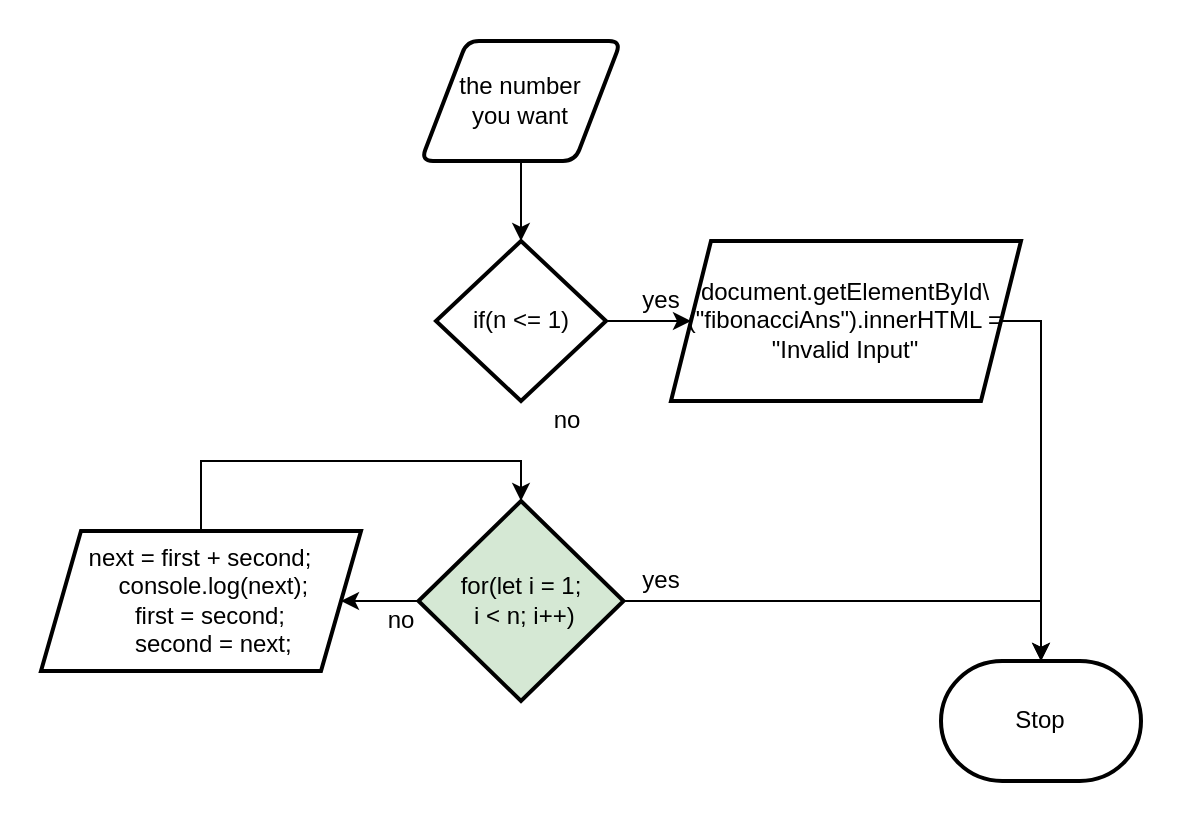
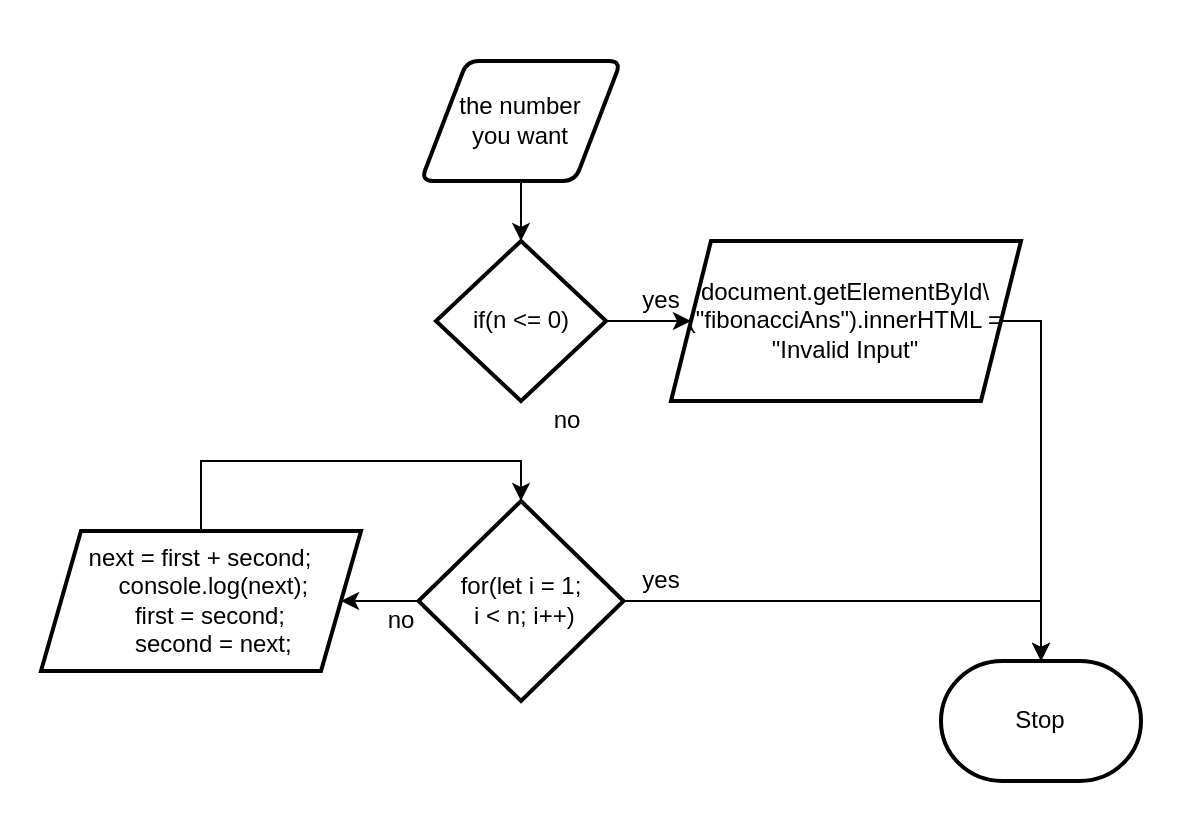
(521, 101) -> (521, 121)
(522, 321) -> (522, 321)
(521, 601) -> (521, 601)
